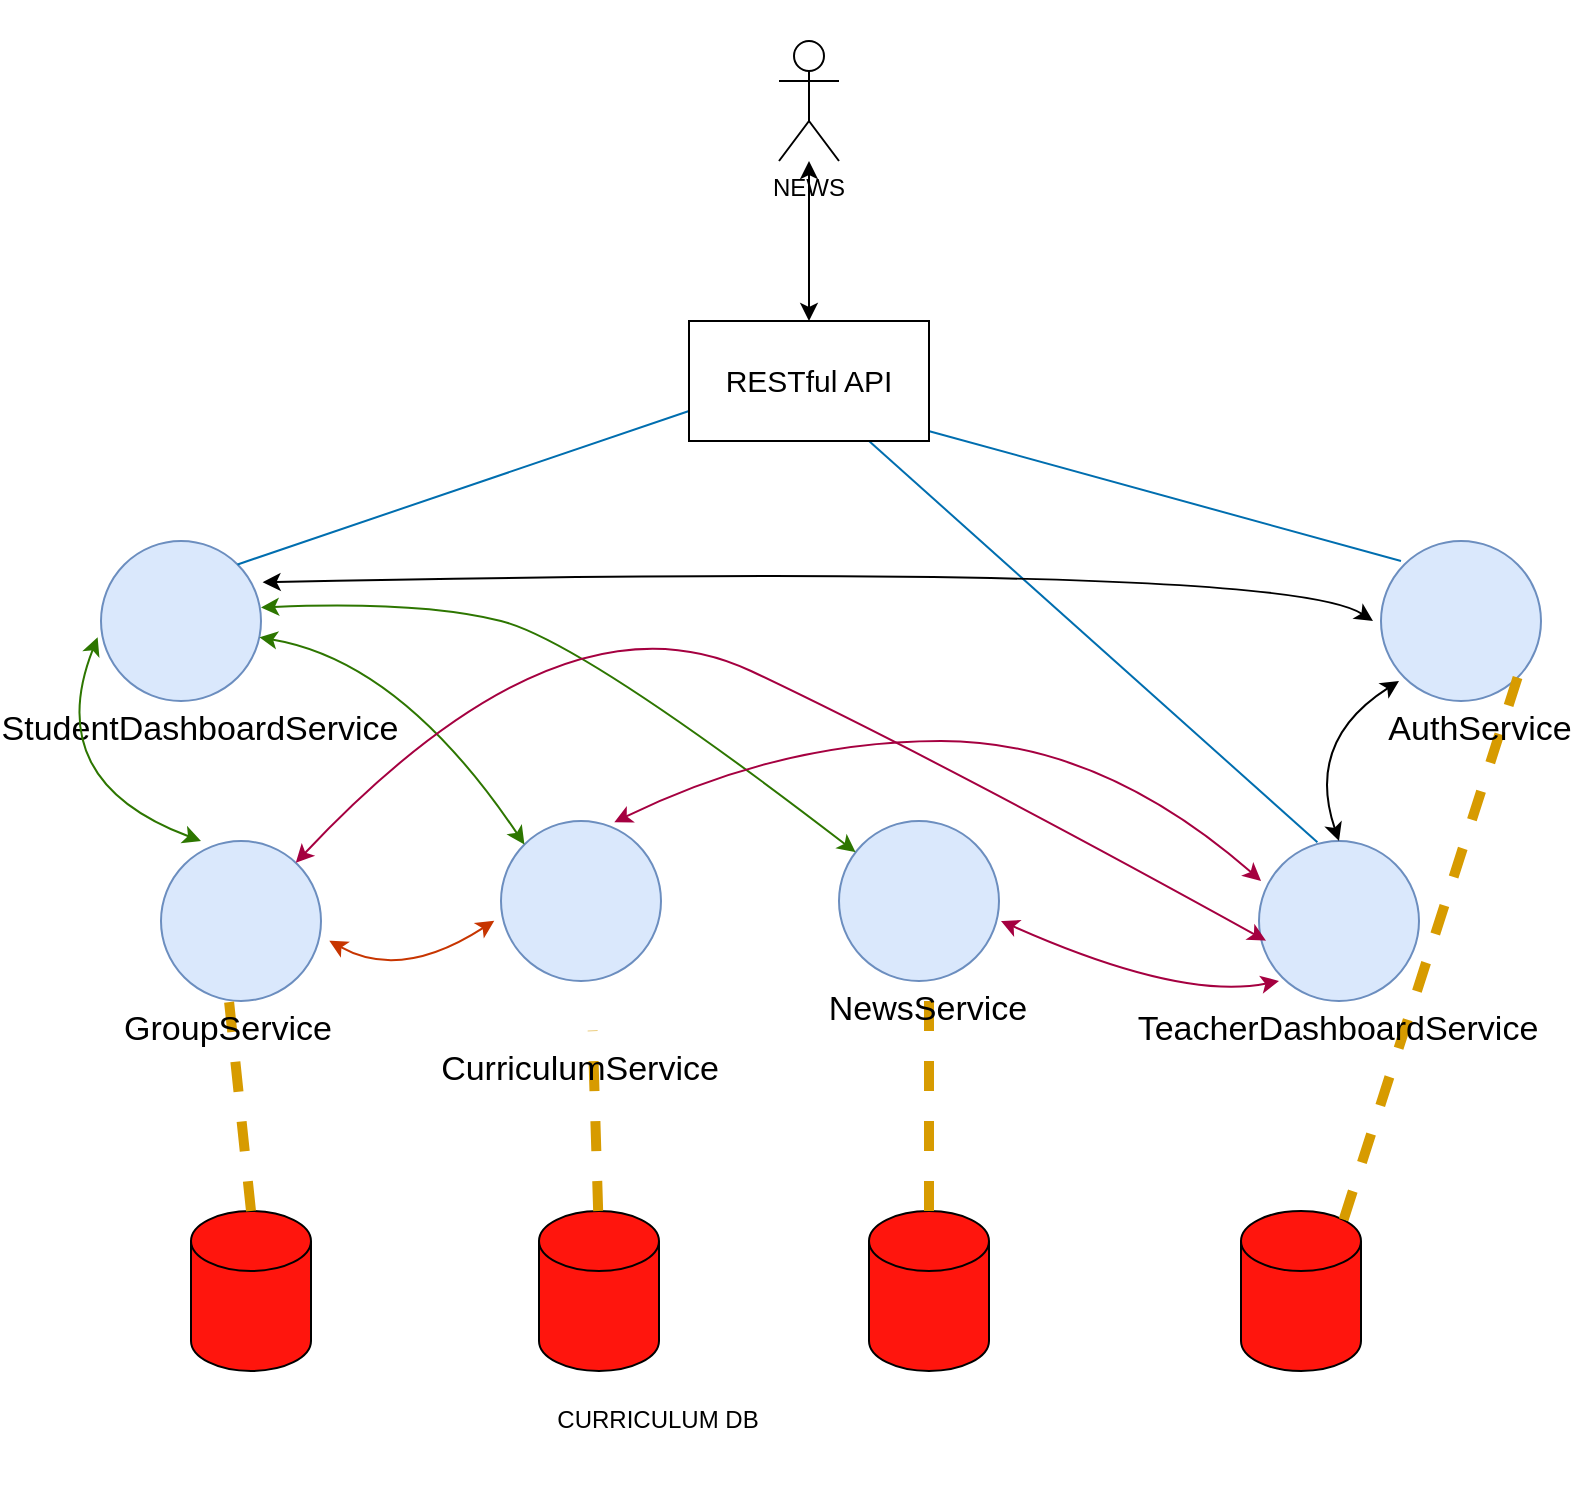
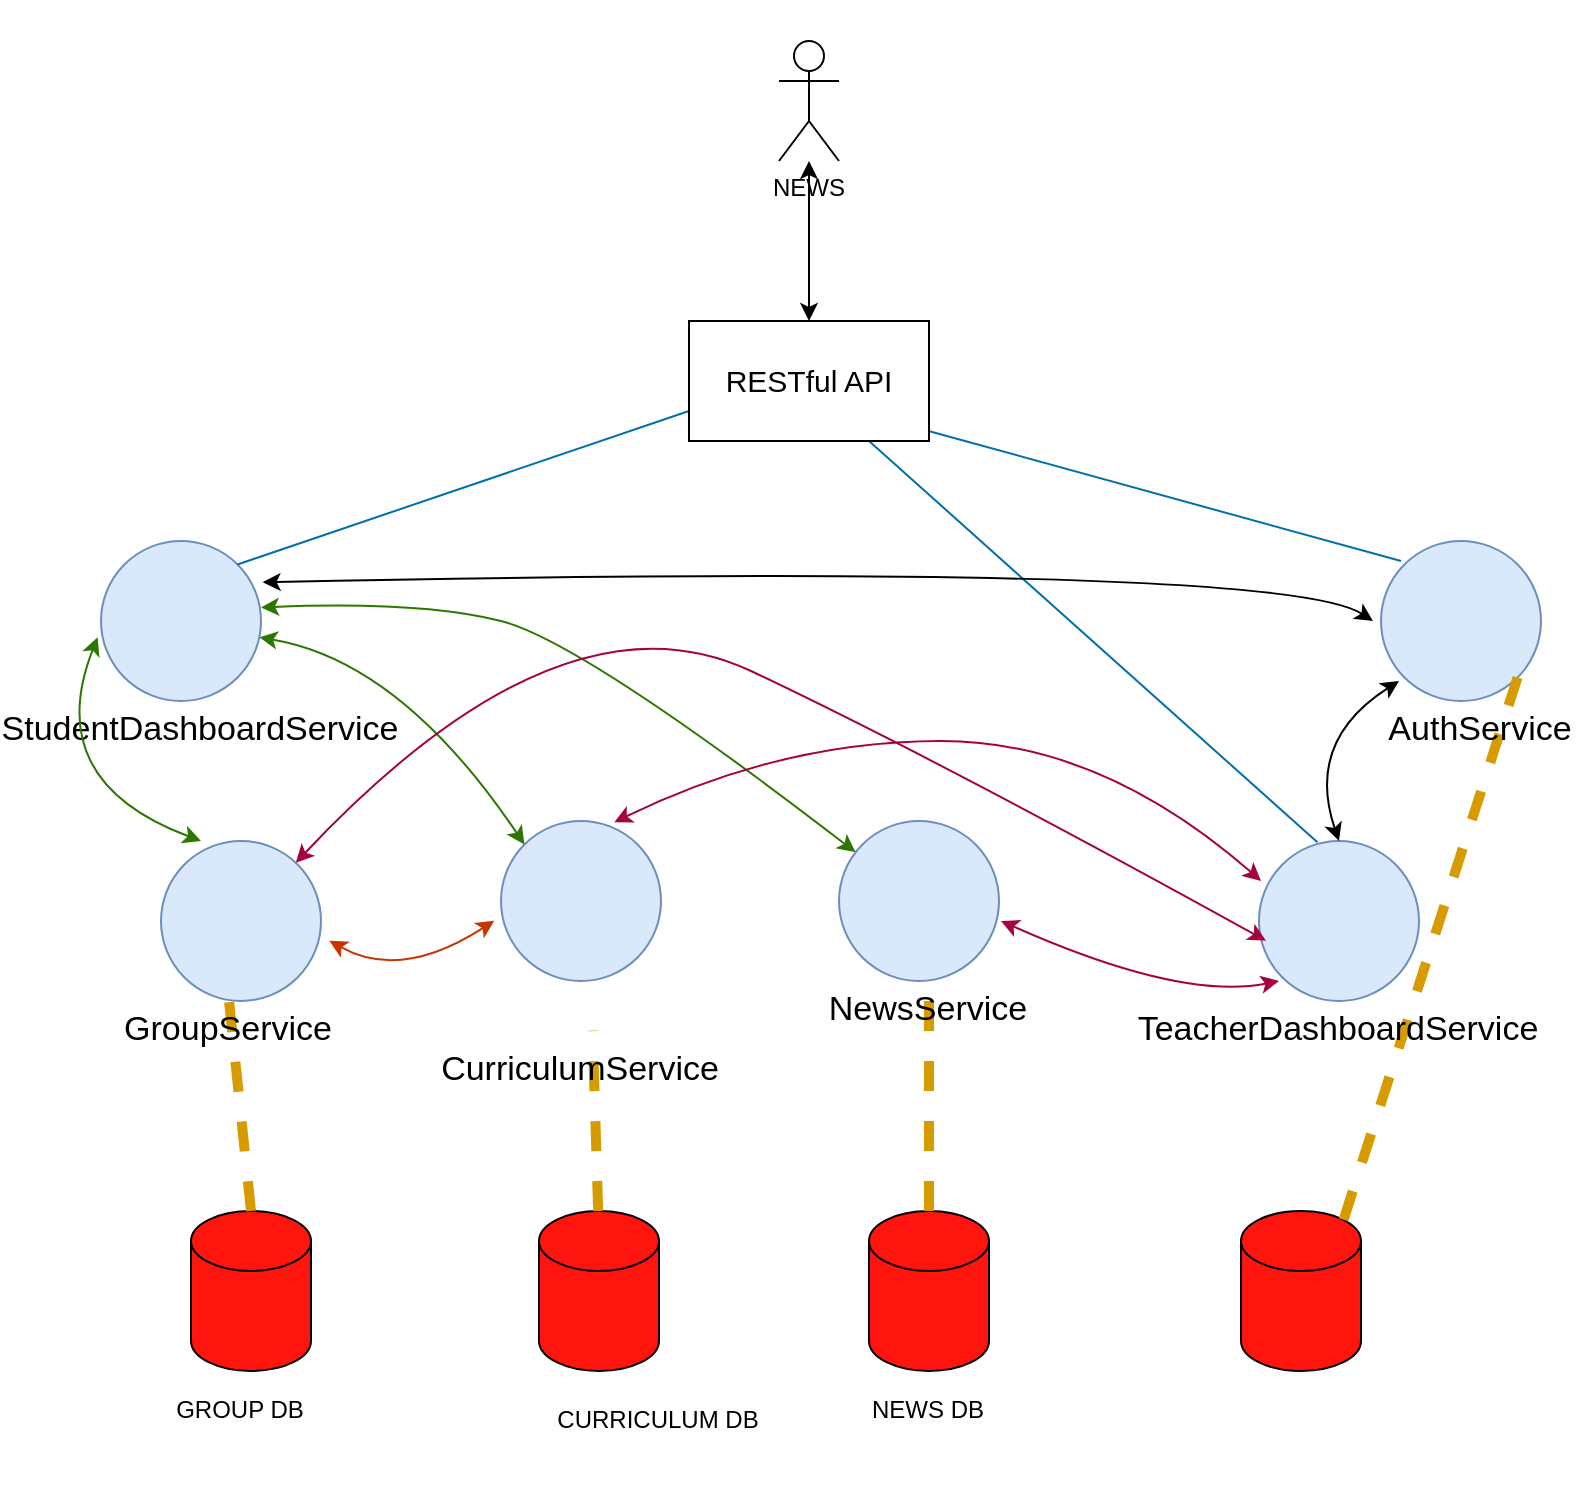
none -> (241, 1411)
none -> (929, 1411)
